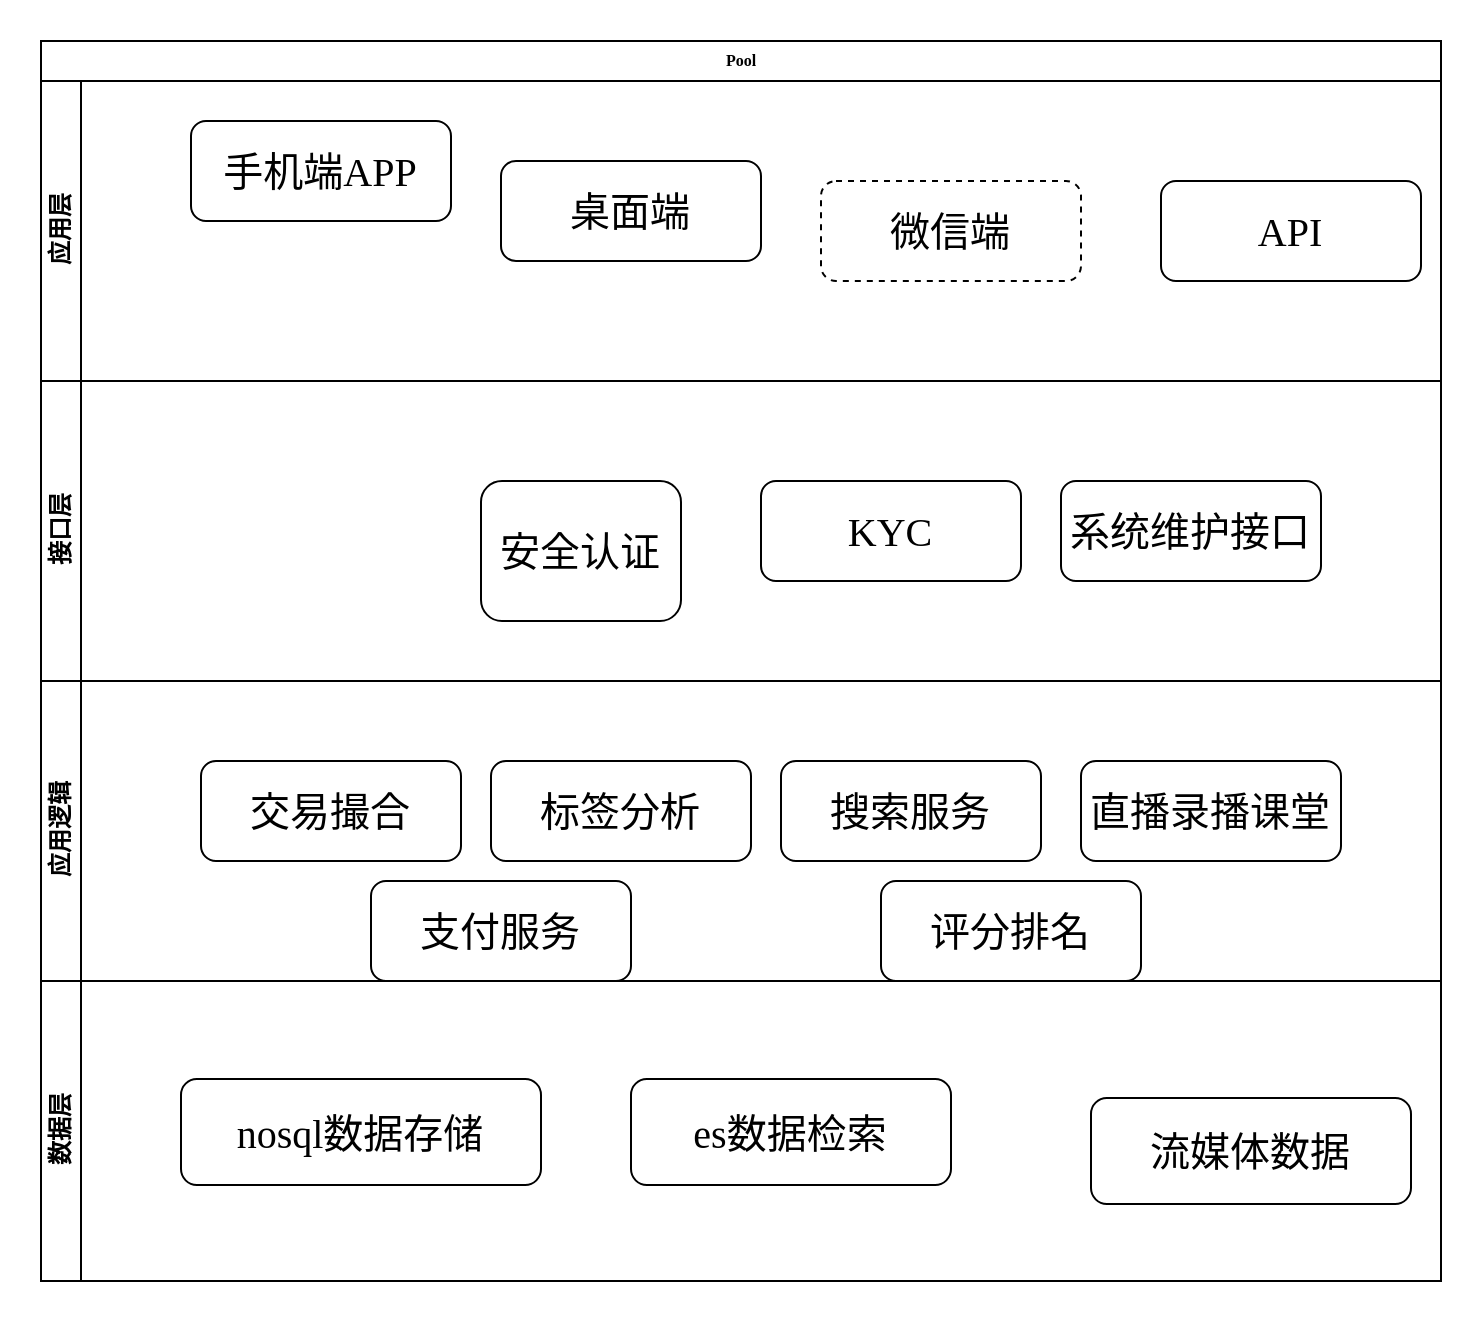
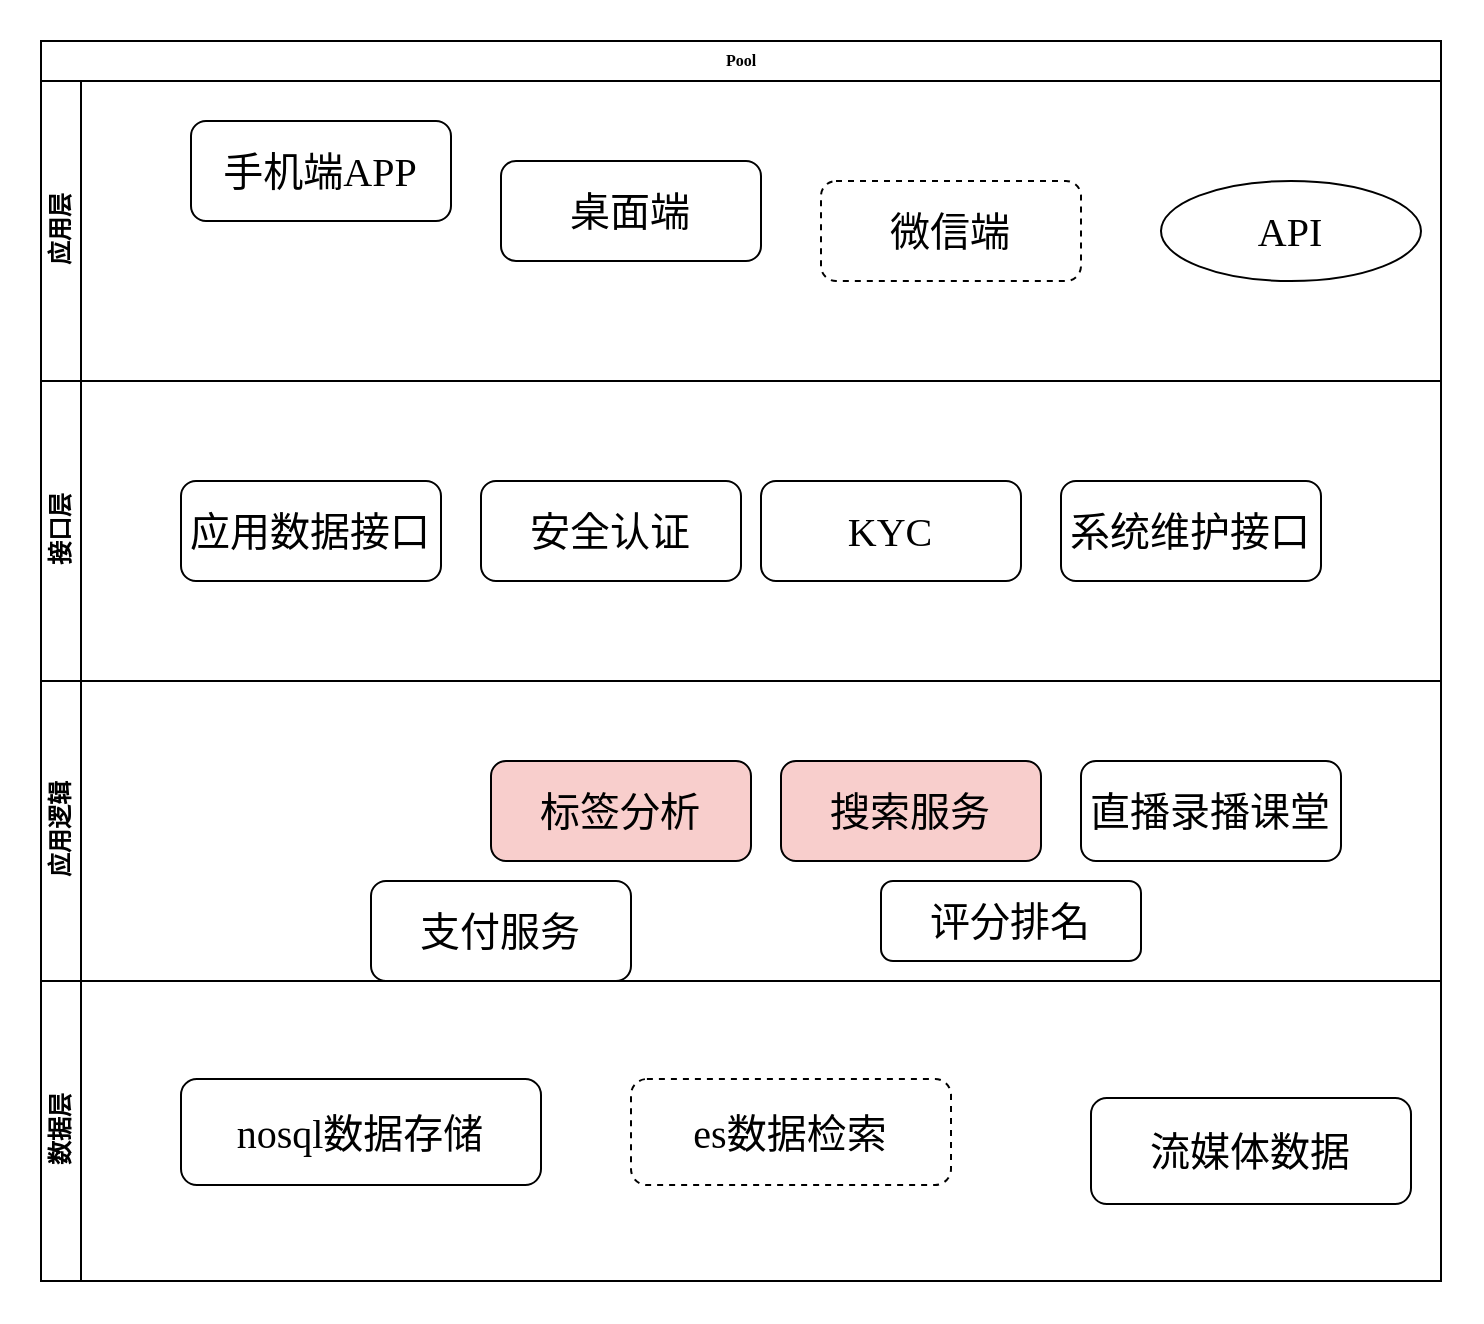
(1291, 231) -> (1291, 231)
none -> (311, 531)
(581, 551) -> (611, 531)
(331, 811) -> none
(621, 811) -> (621, 811)
(911, 811) -> (911, 811)
(1011, 931) -> (1011, 921)
(791, 1132) -> (791, 1132)
